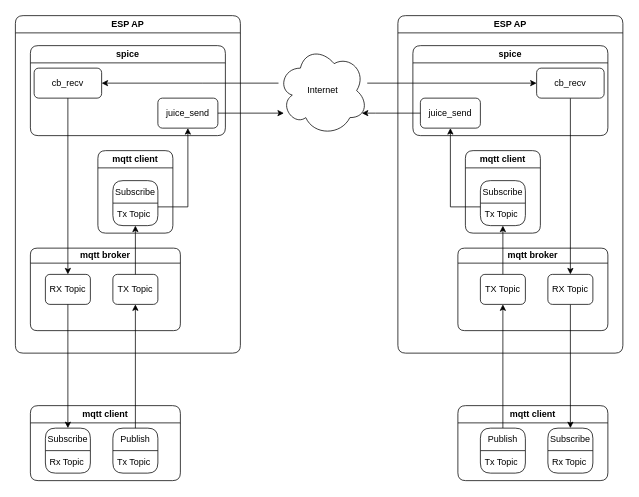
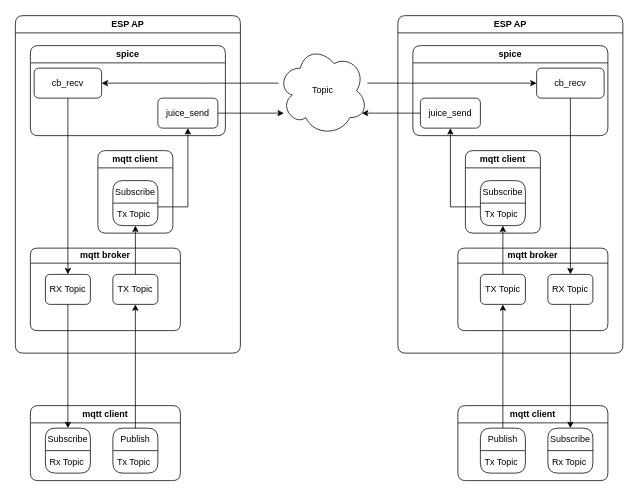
(323, 90) -> (323, 90)
